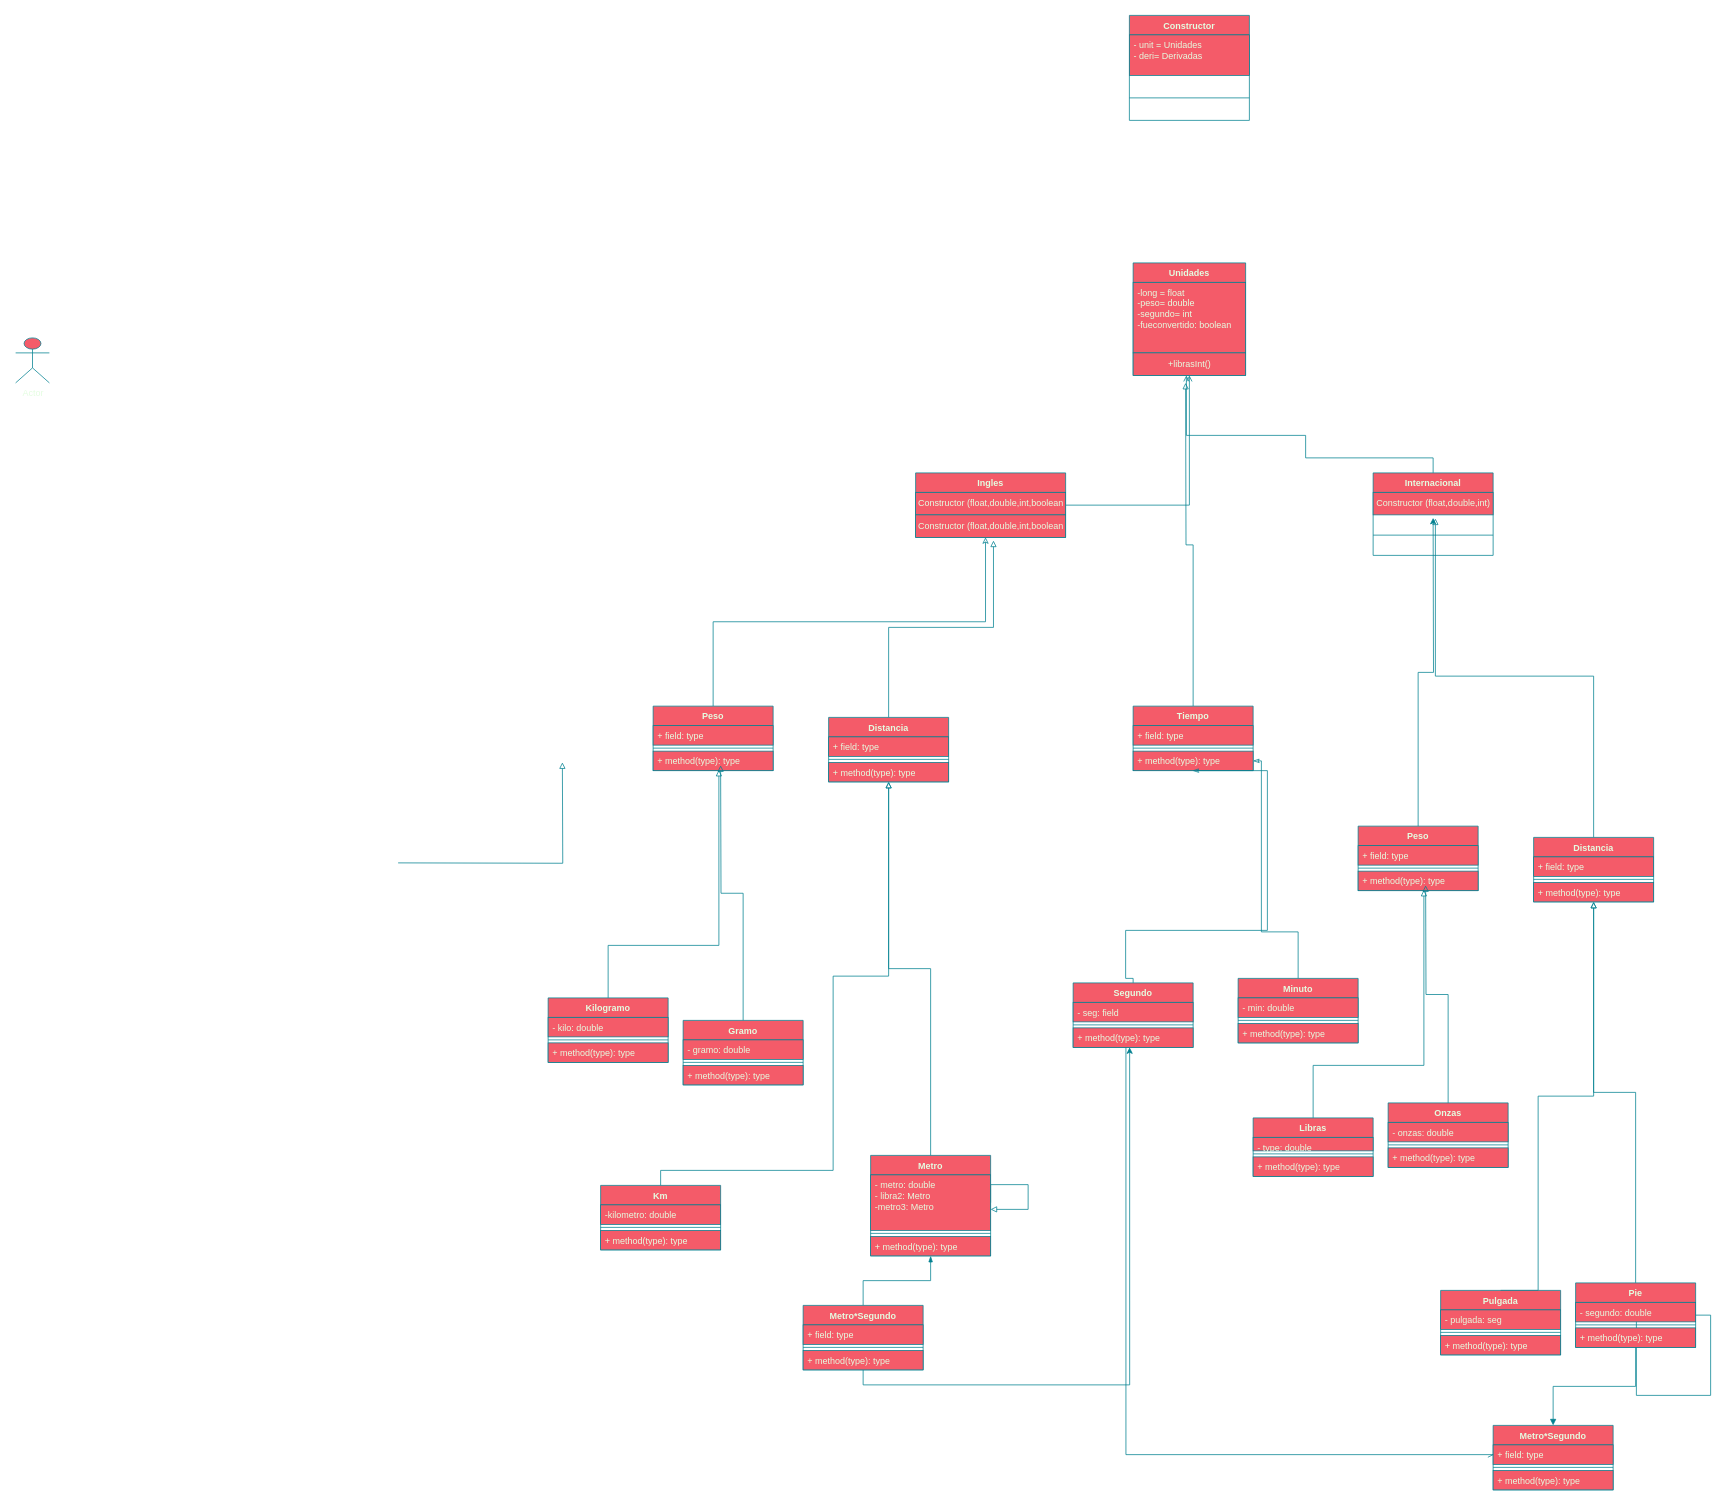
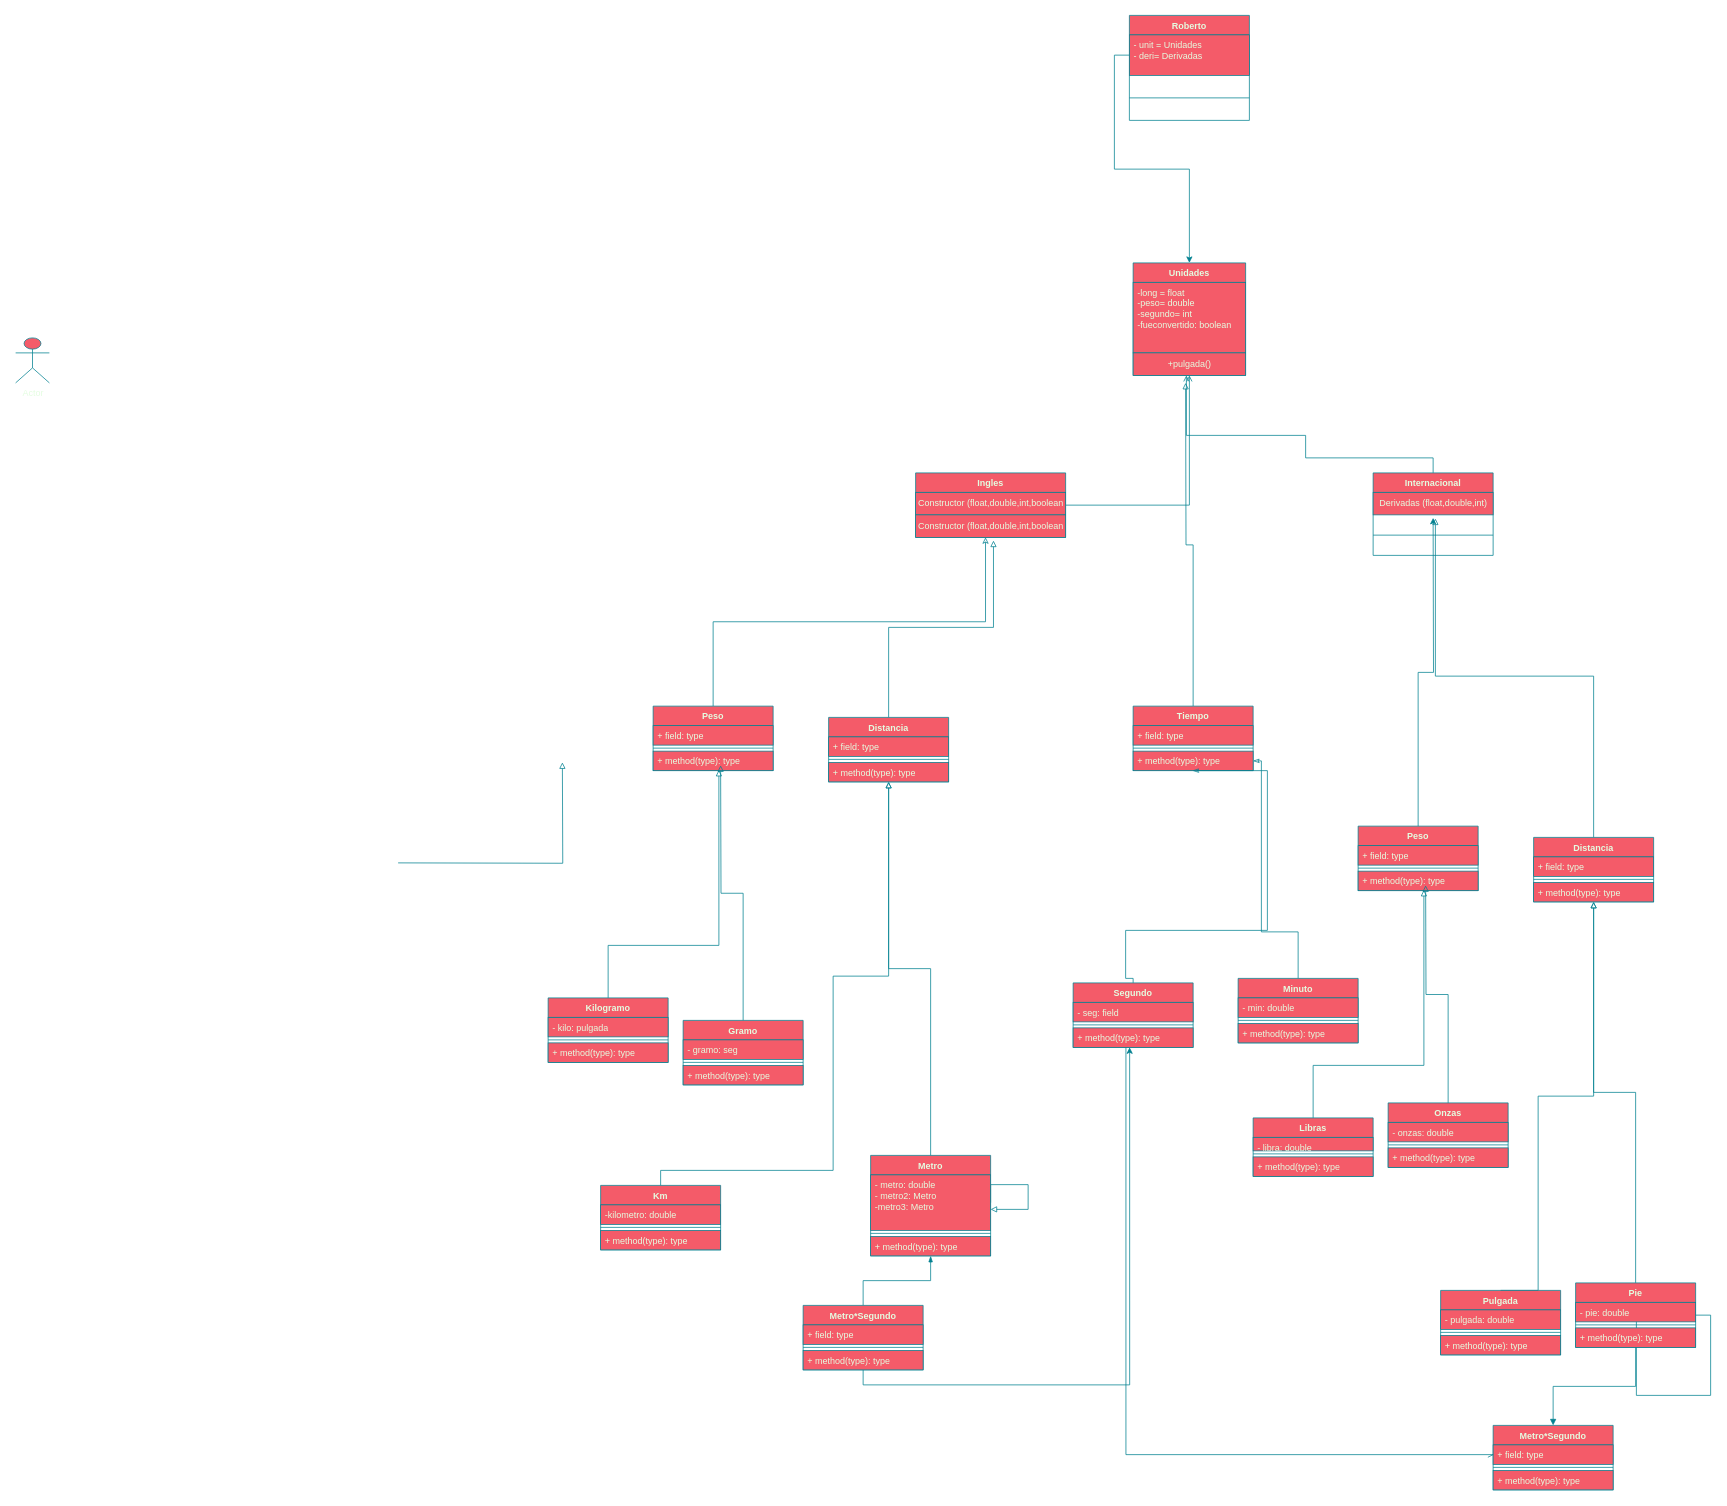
(1189, 26) -> (1189, 26)
none -> (1114, 112)
(1190, 364) -> (1190, 364)
(1433, 504) -> (1433, 504)
(581, 1028) -> (583, 1028)
(720, 1051) -> (714, 1051)
(1288, 1148) -> (1288, 1148)
(908, 1196) -> (909, 1196)
(1618, 1313) -> (1607, 1313)
(1475, 1321) -> (1482, 1321)
